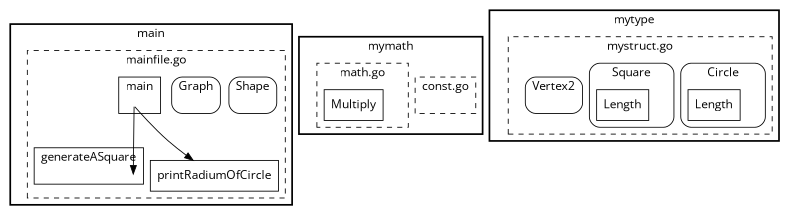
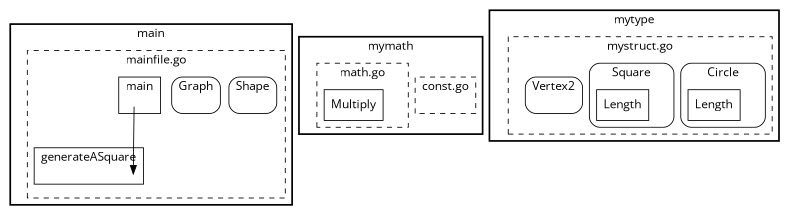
(214, 176) -> none
